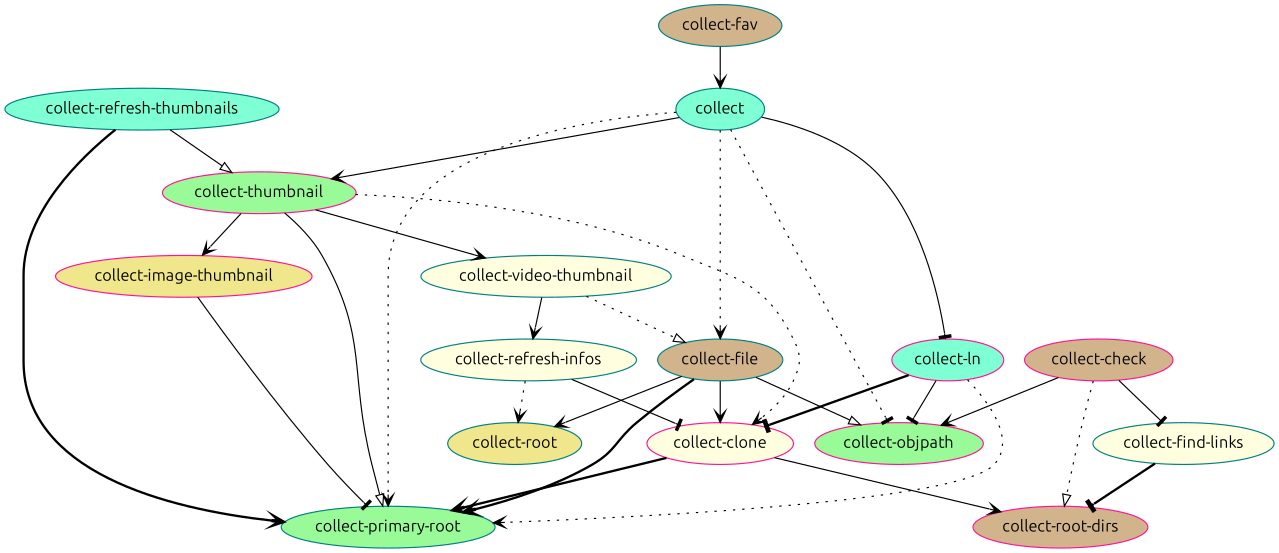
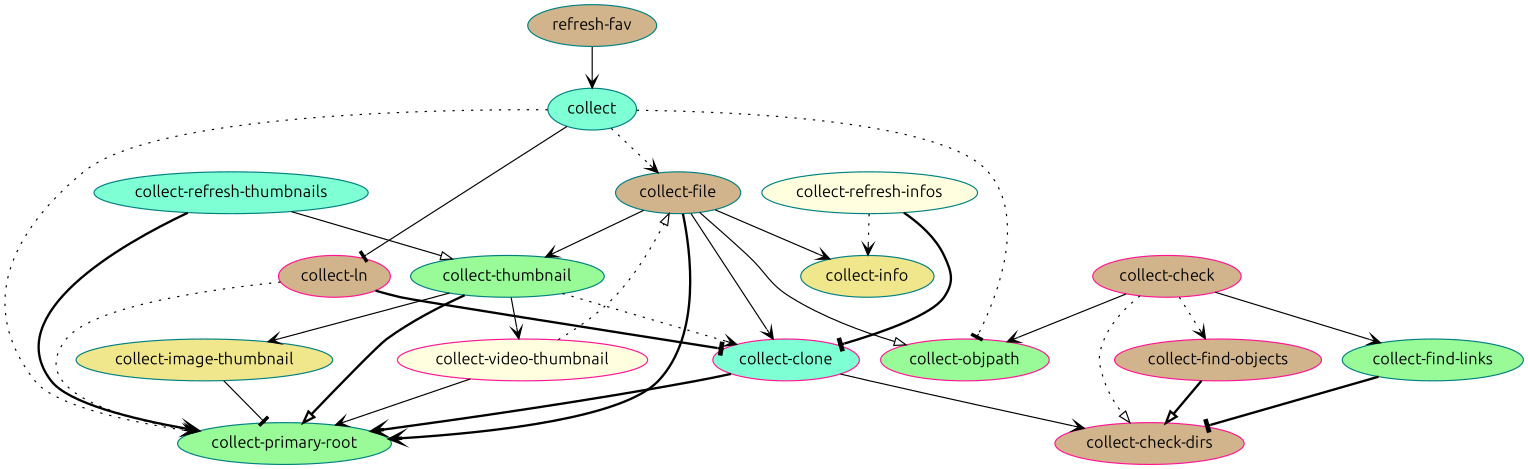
(720, 26) -> (592, 26)
(545, 141) -> (600, 231)
(259, 193) -> (507, 276)
(184, 276) -> (204, 360)
(546, 276) -> (523, 360)
(539, 312) -> (408, 400)
(354, 345) -> (380, 345)
(948, 360) -> (334, 276)
none -> (1218, 360)
(925, 399) -> none
(1139, 400) -> (1292, 316)
(631, 405) -> (942, 300)
(515, 444) -> (867, 276)
(720, 444) -> (786, 360)
(1184, 444) -> (1433, 360)
(1060, 527) -> (1150, 444)
